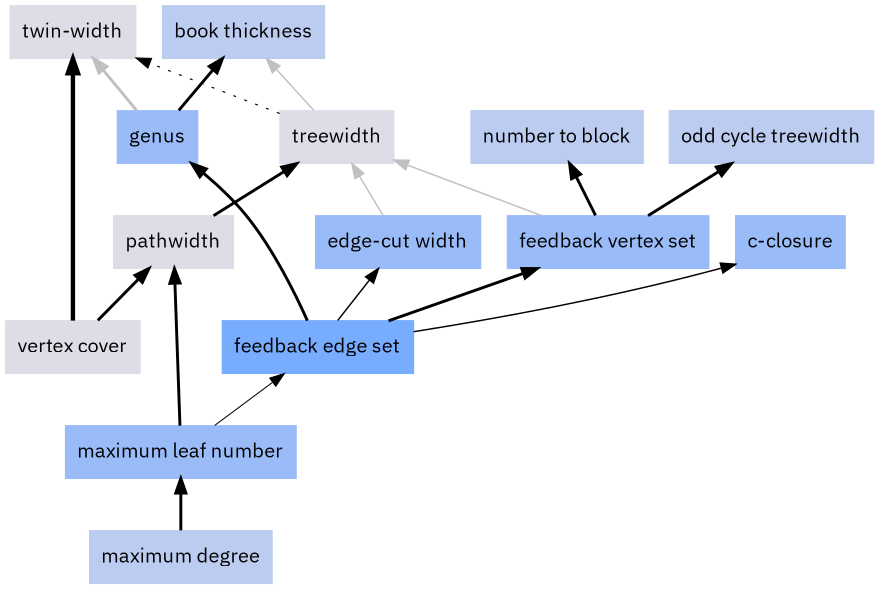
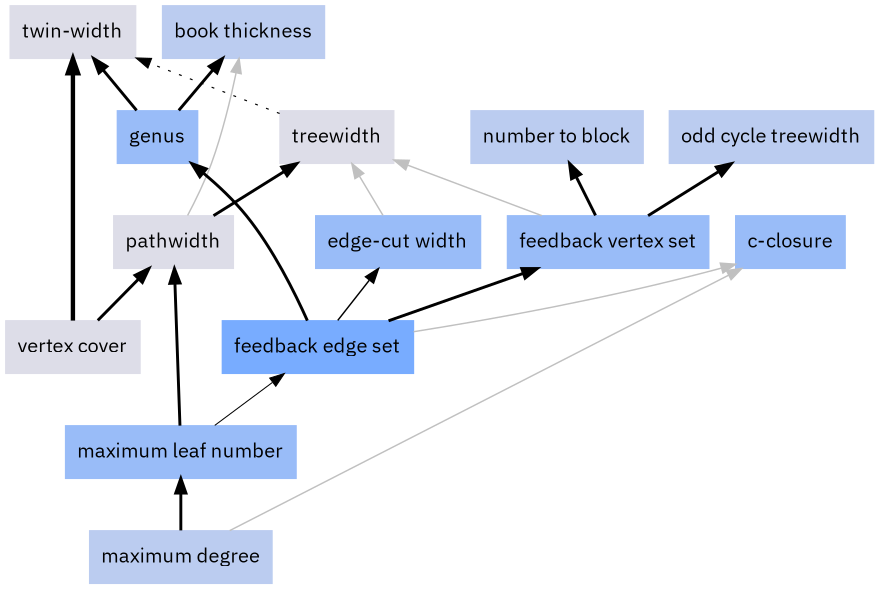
(120, 90) -> (120, 90)
(295, 90) -> (217, 146)
(568, 304) -> (568, 304)
none -> (479, 403)
